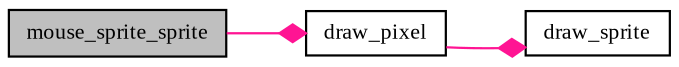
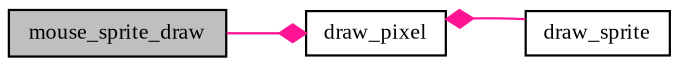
(118, 33) -> (118, 33)
(472, 48) -> (499, 18)
